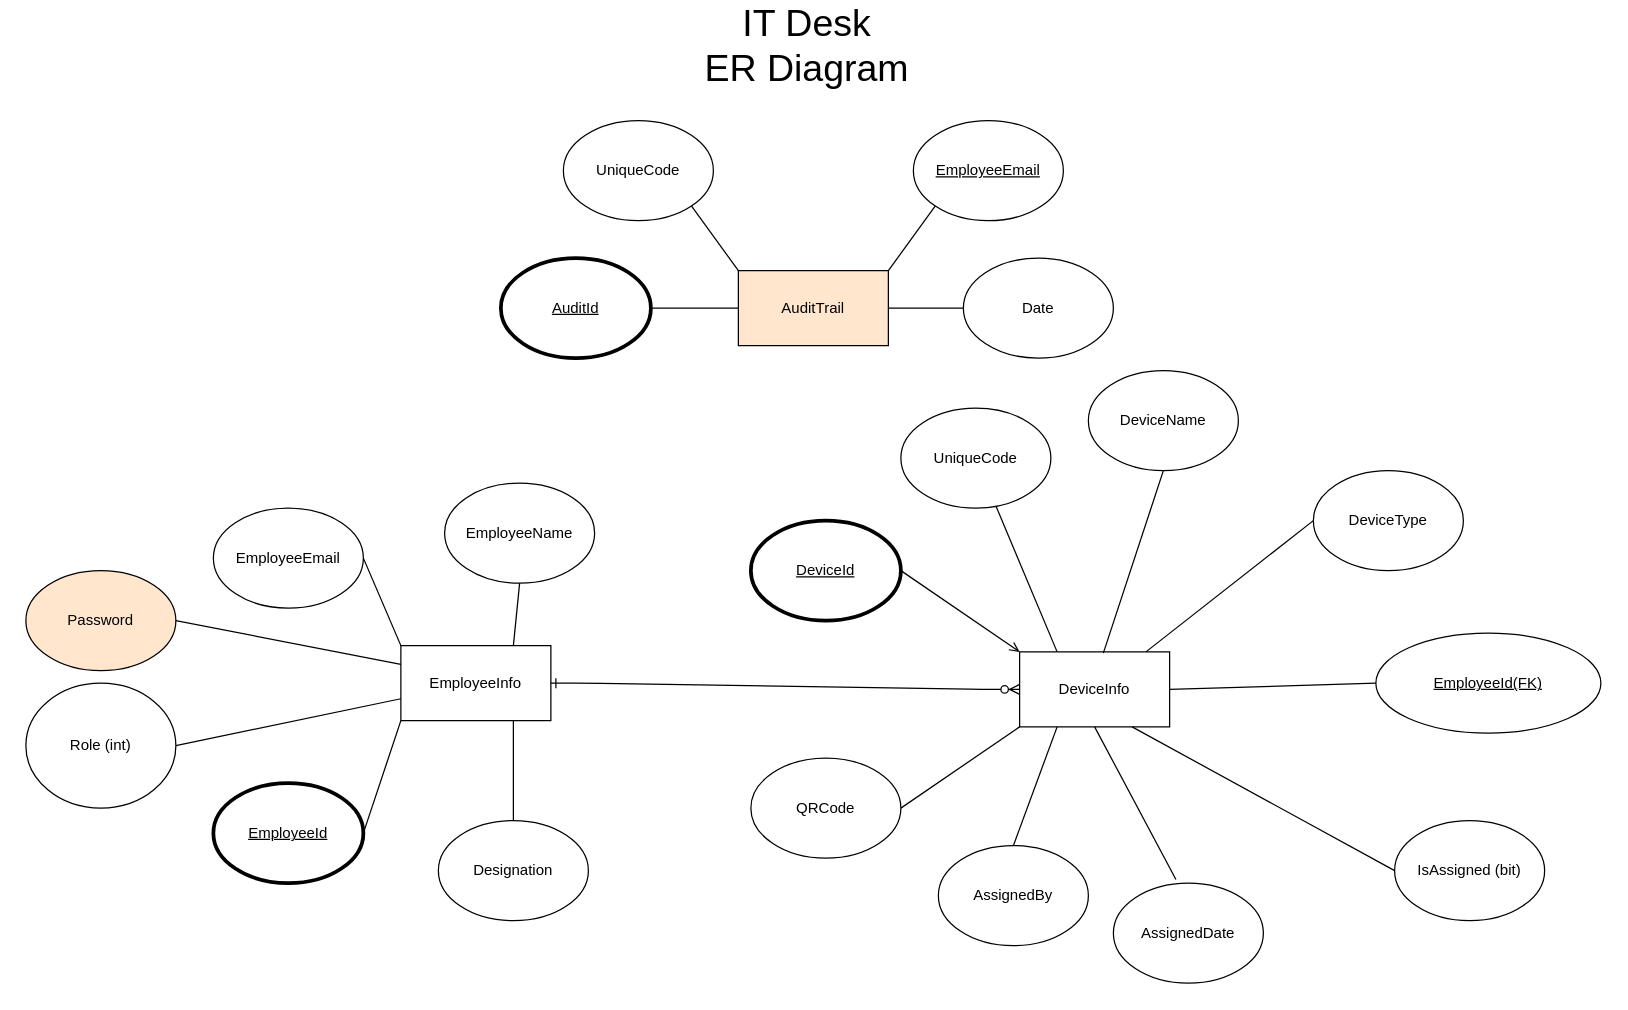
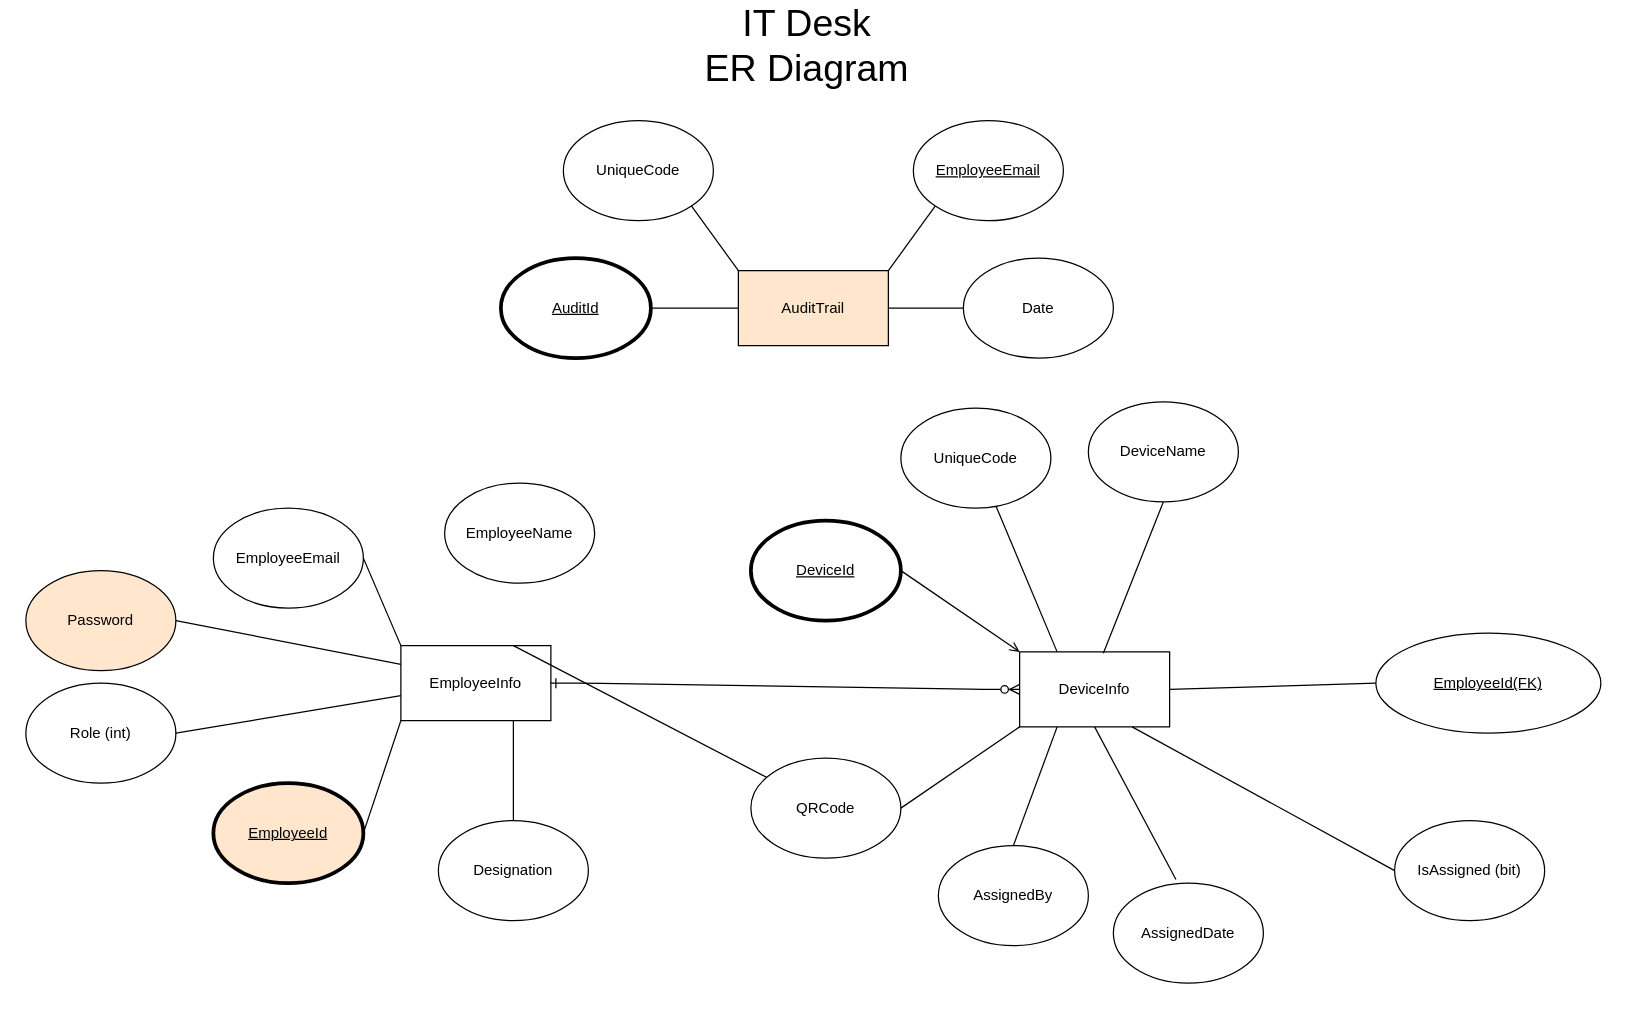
(1163, 421) -> (1163, 452)
(1388, 521) -> none
(1229, 586) -> none
(516, 614) -> (678, 732)
(101, 746) -> (101, 733)
(288, 833) -> (288, 833)
